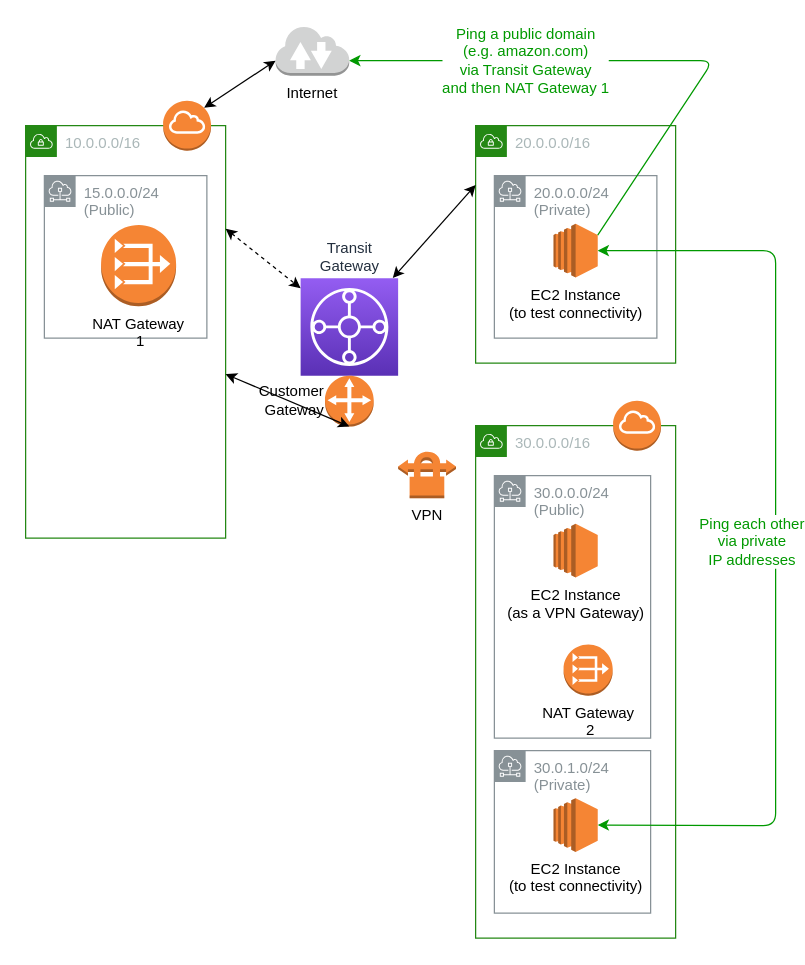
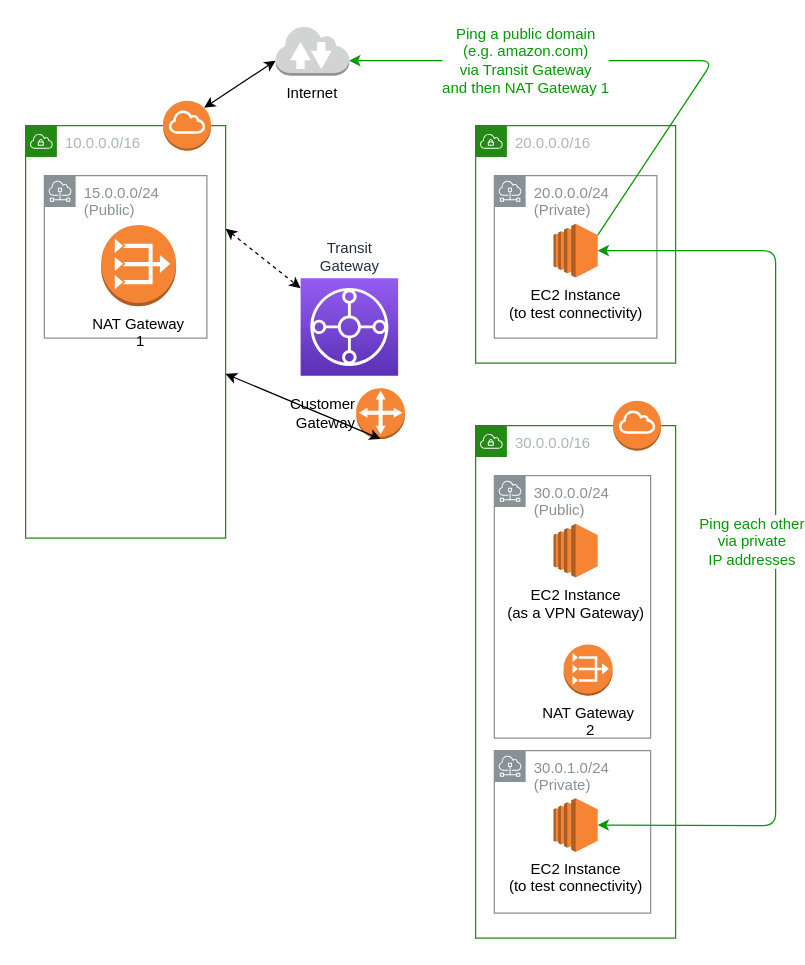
(434, 232) -> none
(349, 401) -> (381, 414)
(427, 474) -> none
